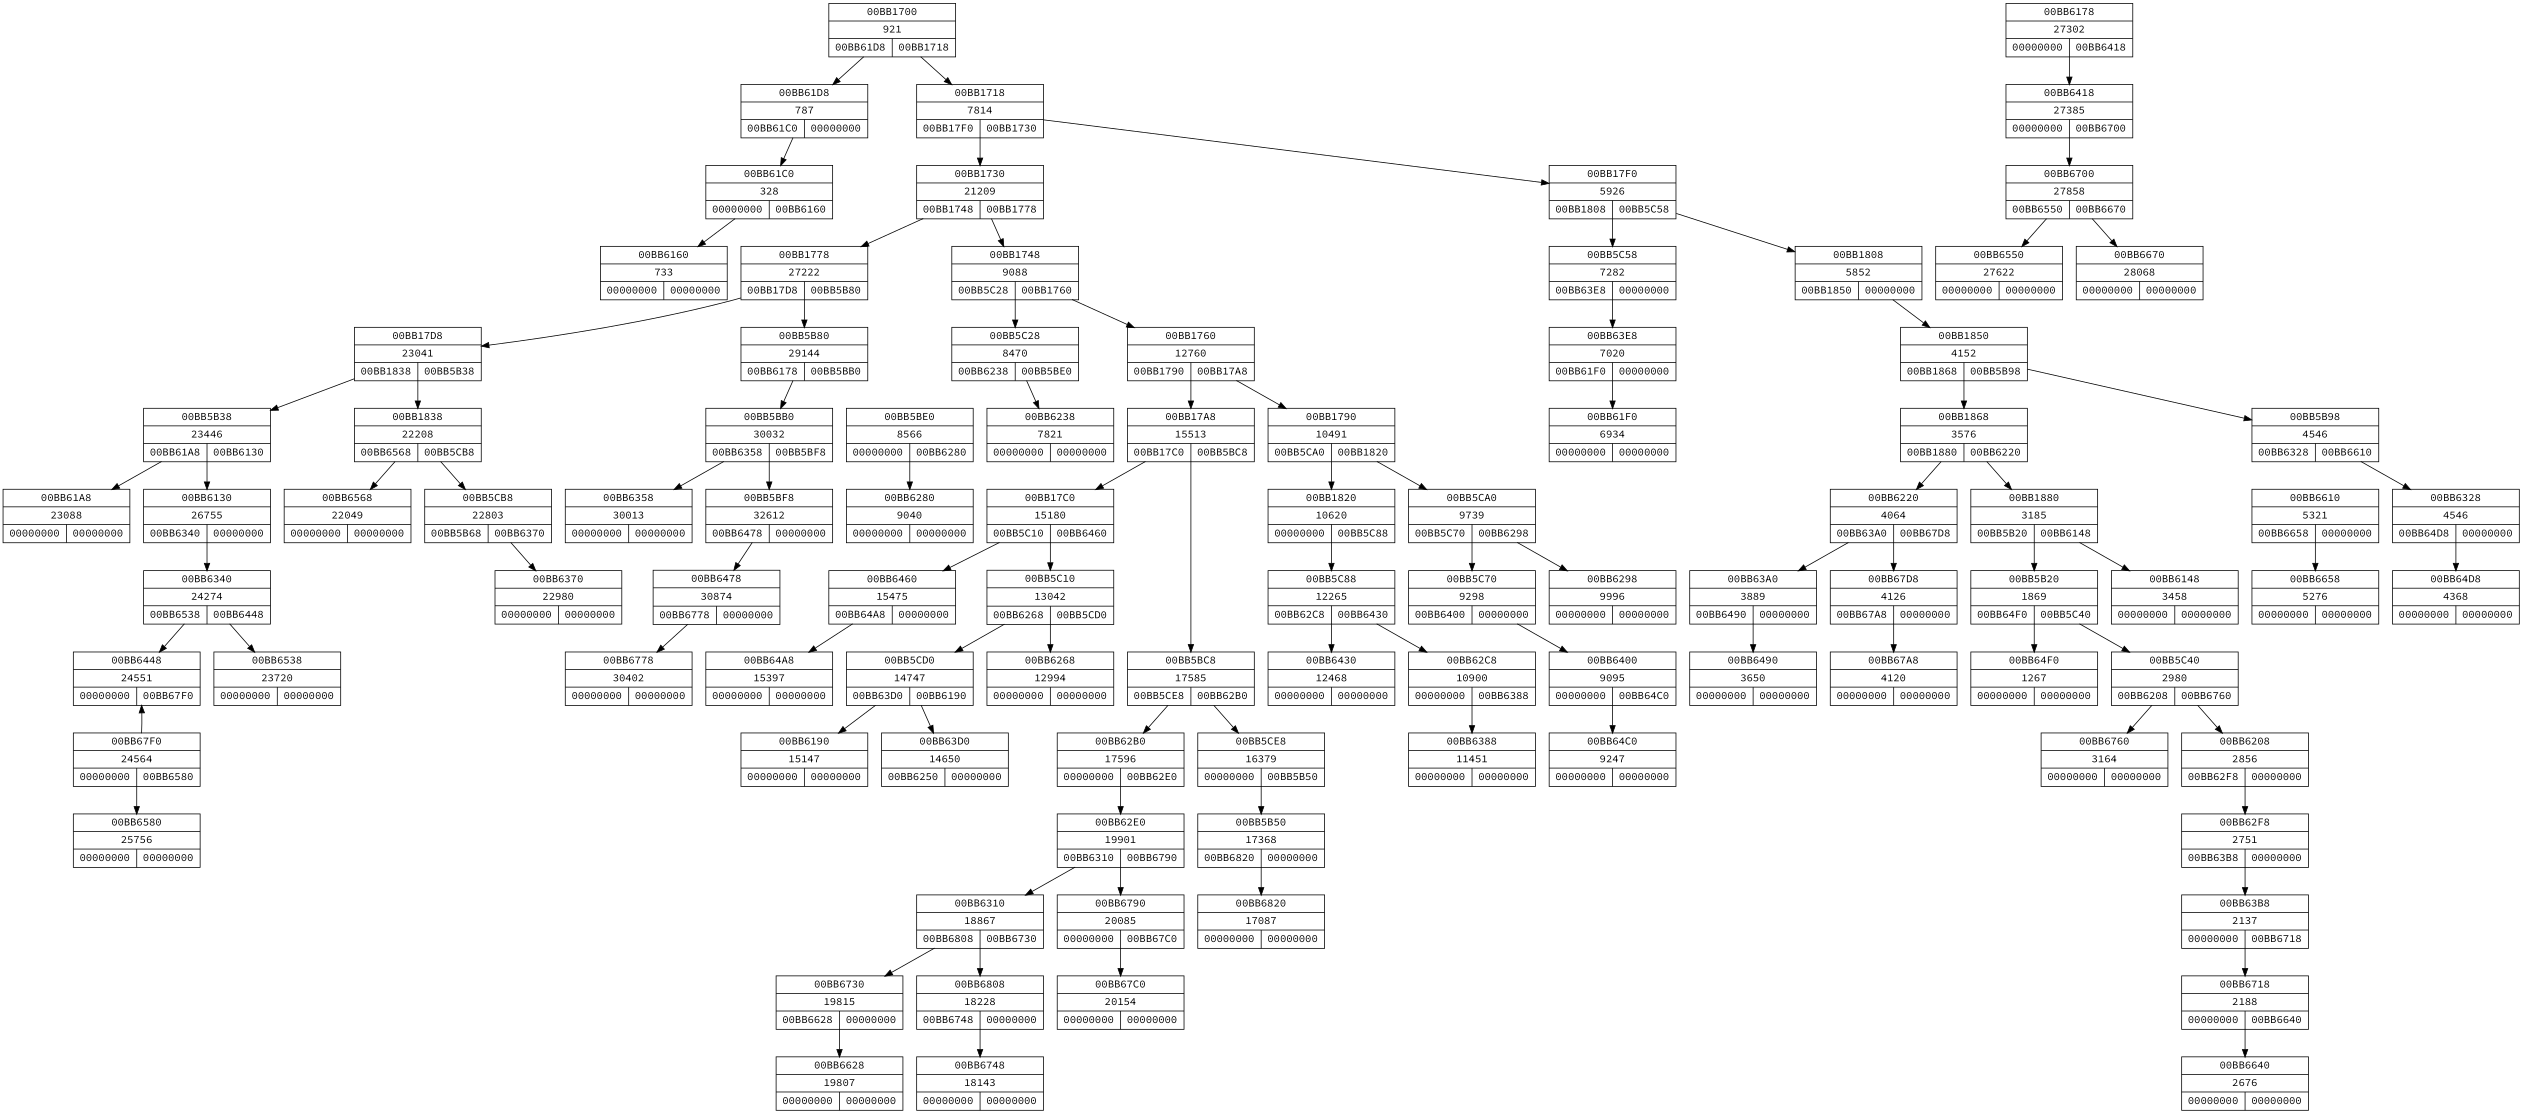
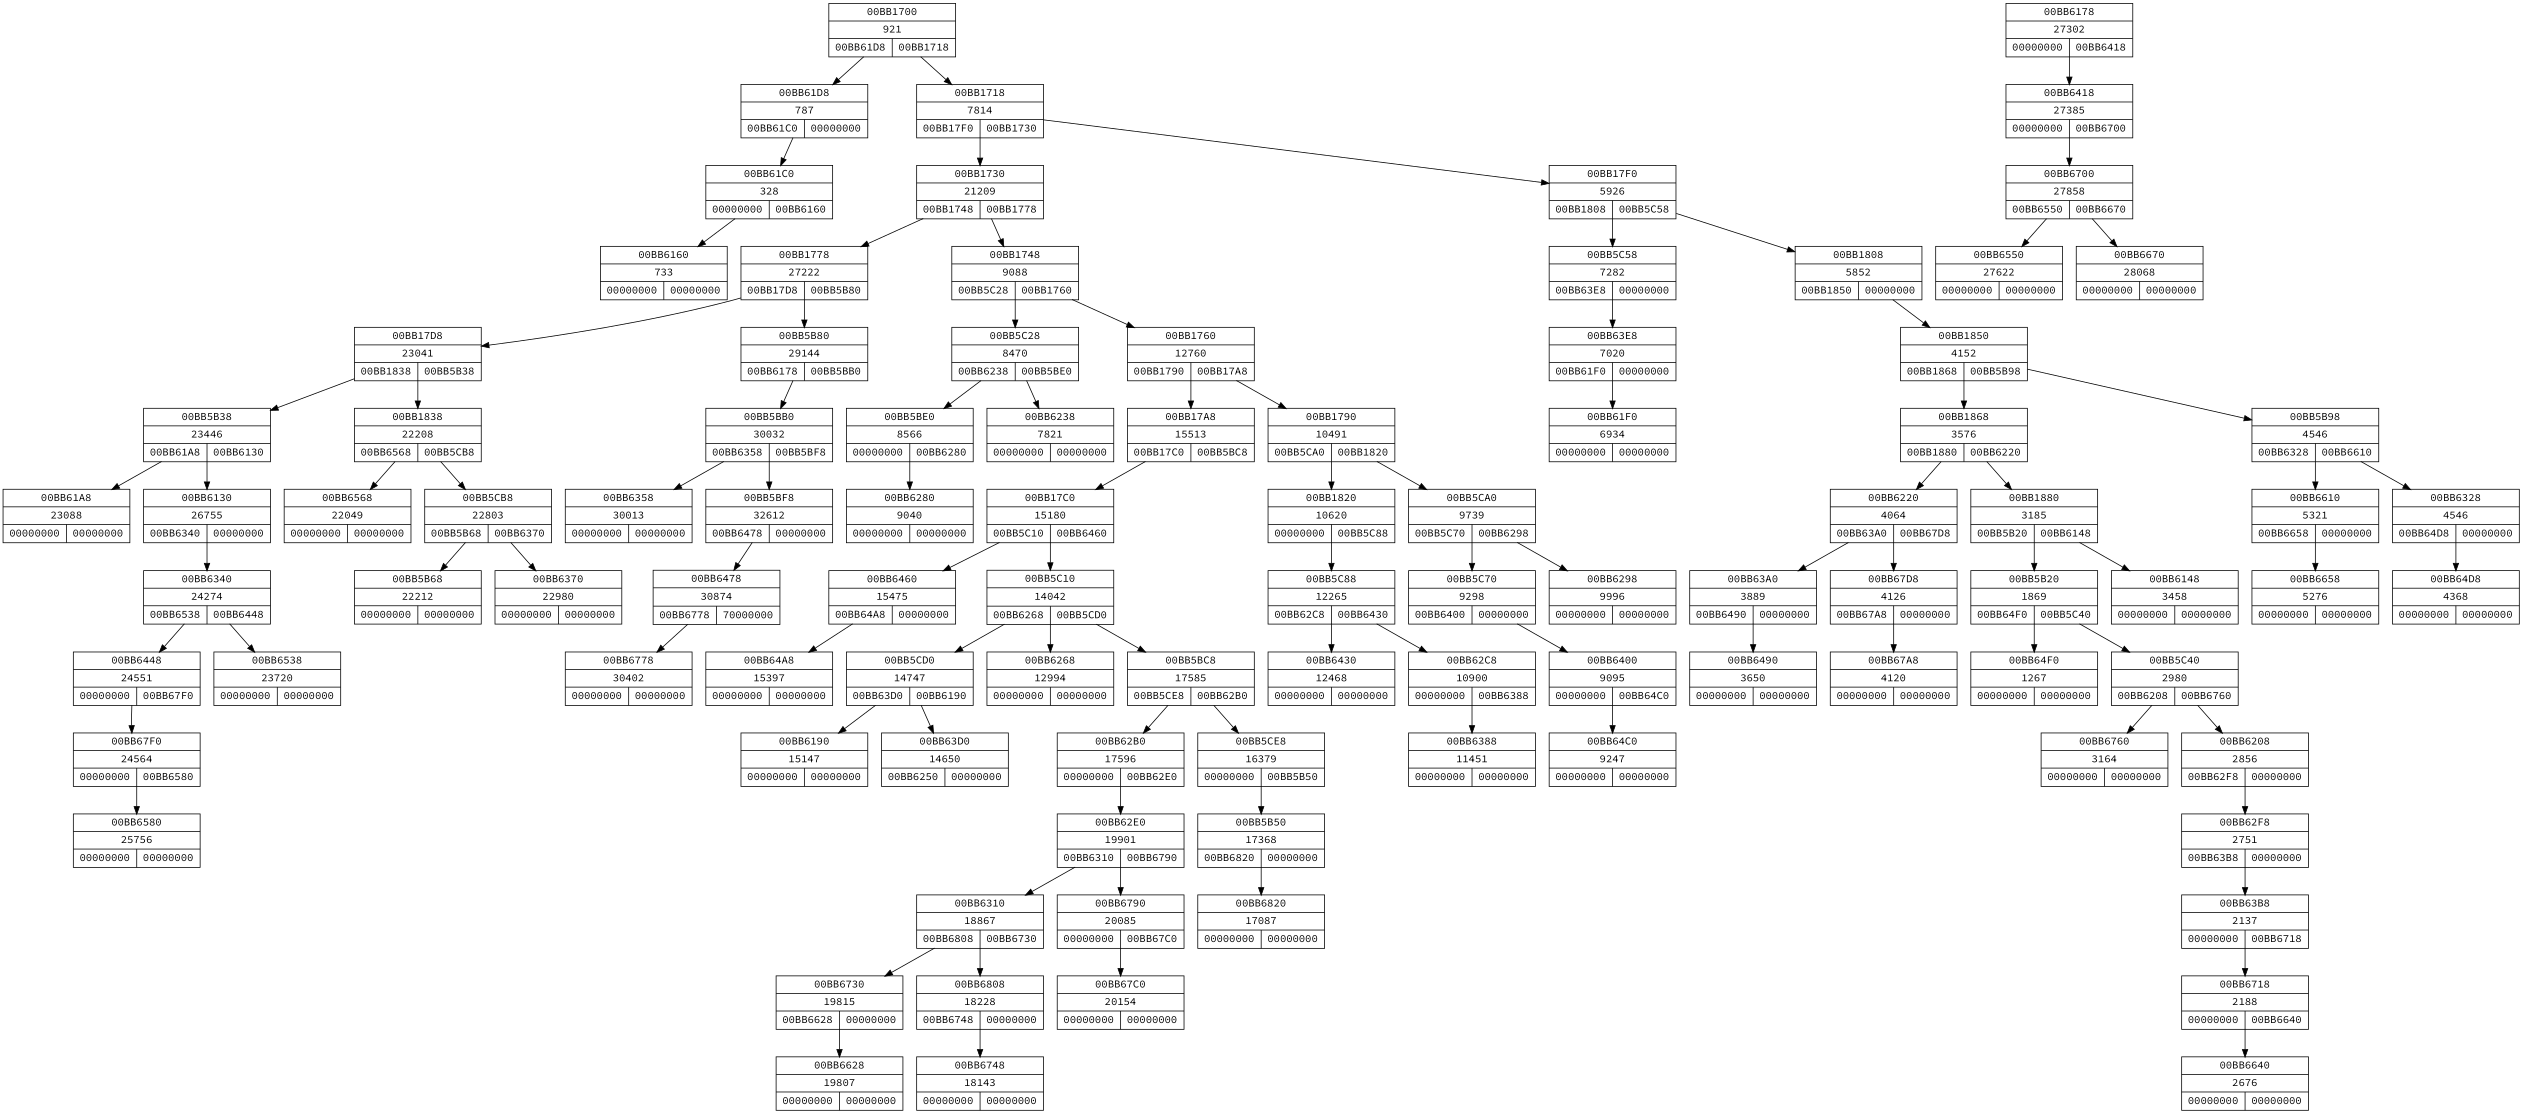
none -> (966, 392)
none -> (2315, 472)
(1191, 553) -> (1117, 636)
none -> (418, 597)
(1050, 597) -> (1050, 597)
(748, 615) -> (748, 615)
(142, 723) -> (132, 715)
